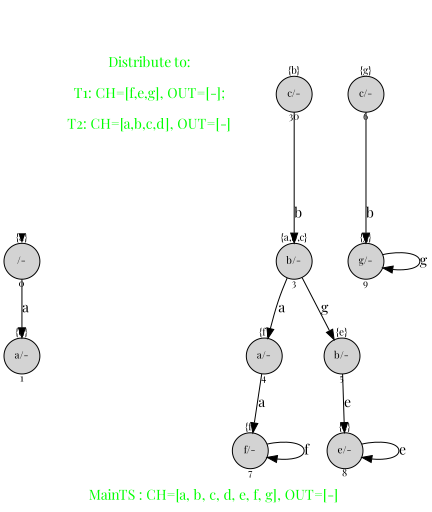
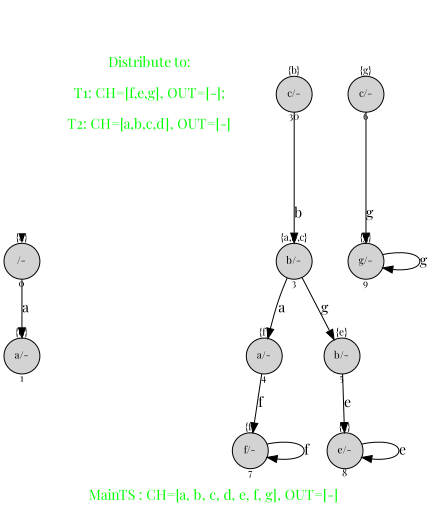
(370, 214) -> (370, 214)
(262, 403) -> (261, 403)
